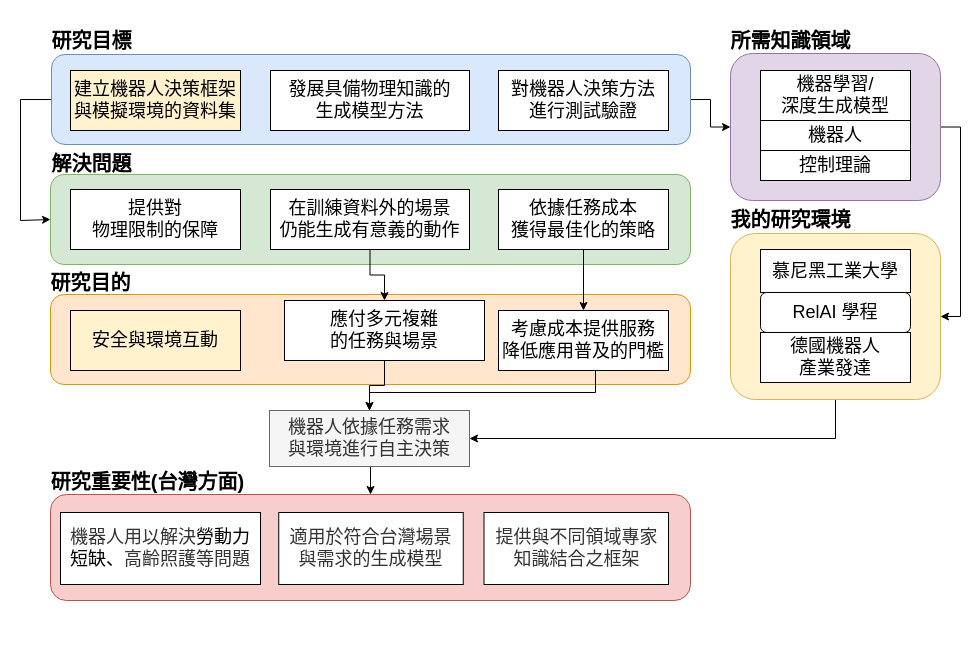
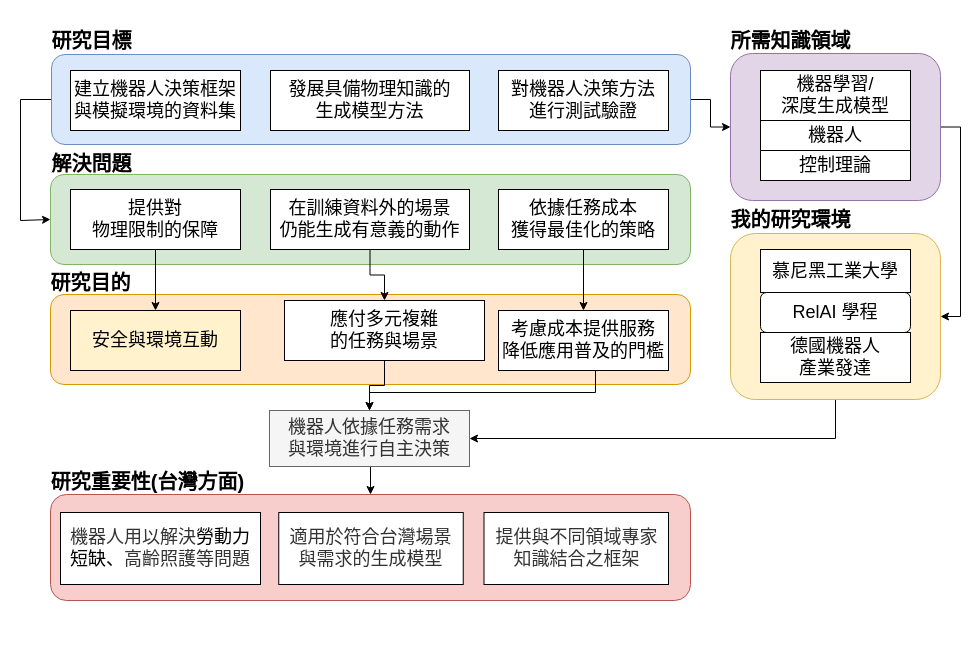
(156, 101) -> (156, 101)
none -> (156, 277)
